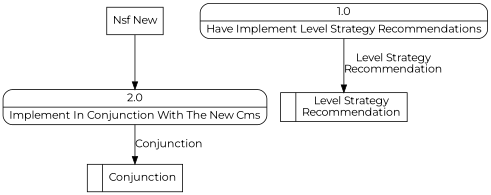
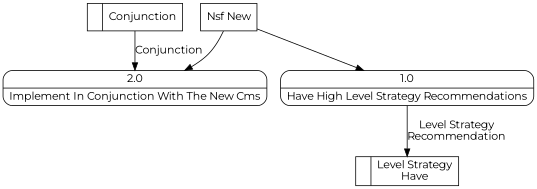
(344, 29) -> (407, 96)
none -> (307, 48)
(352, 112) -> (415, 177)
(135, 141) -> (135, 47)
